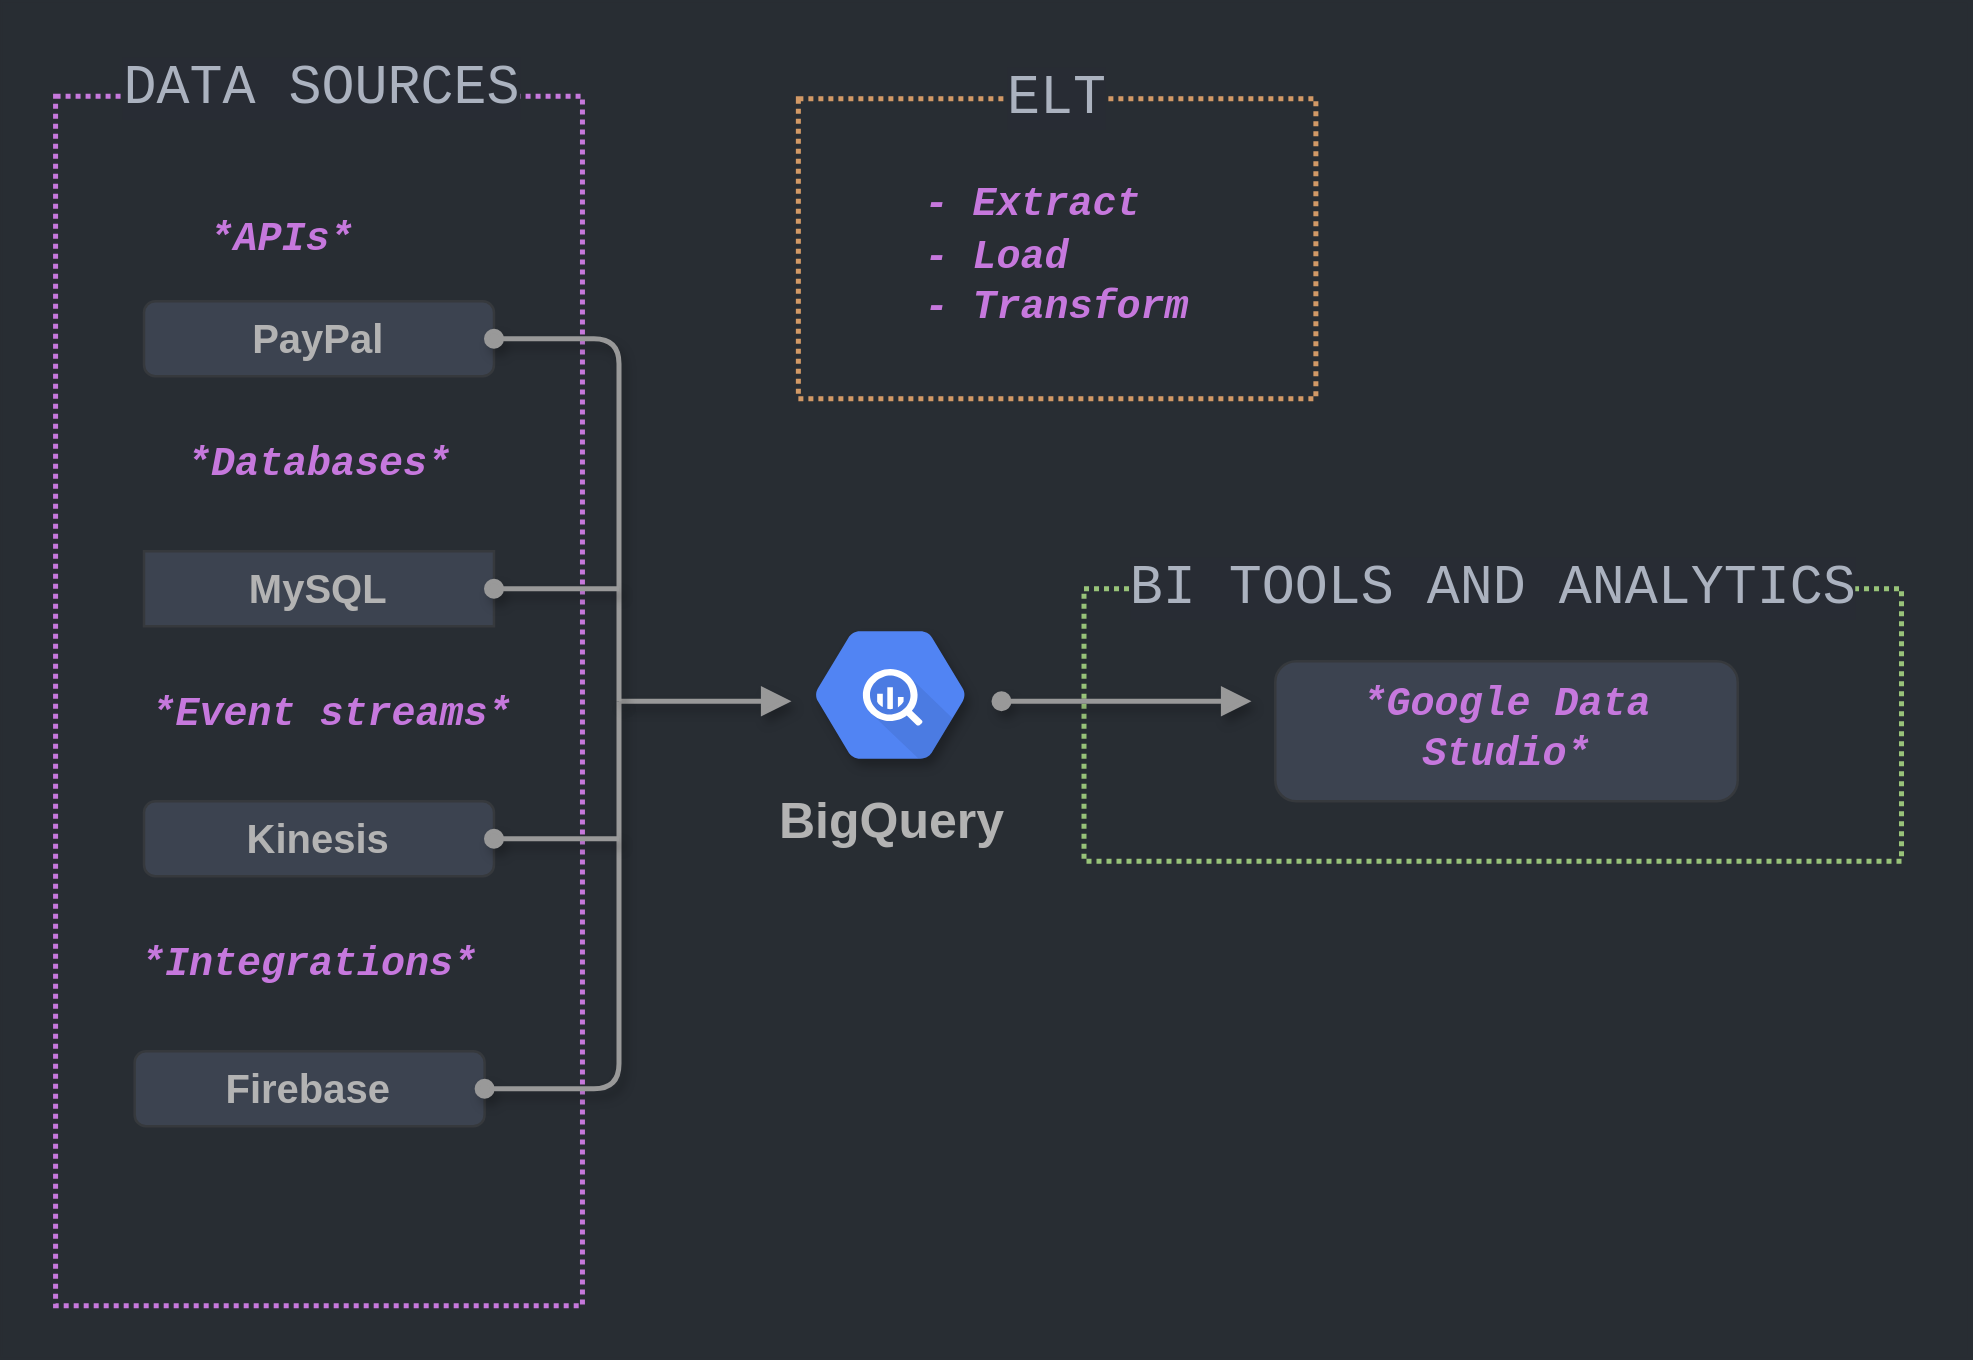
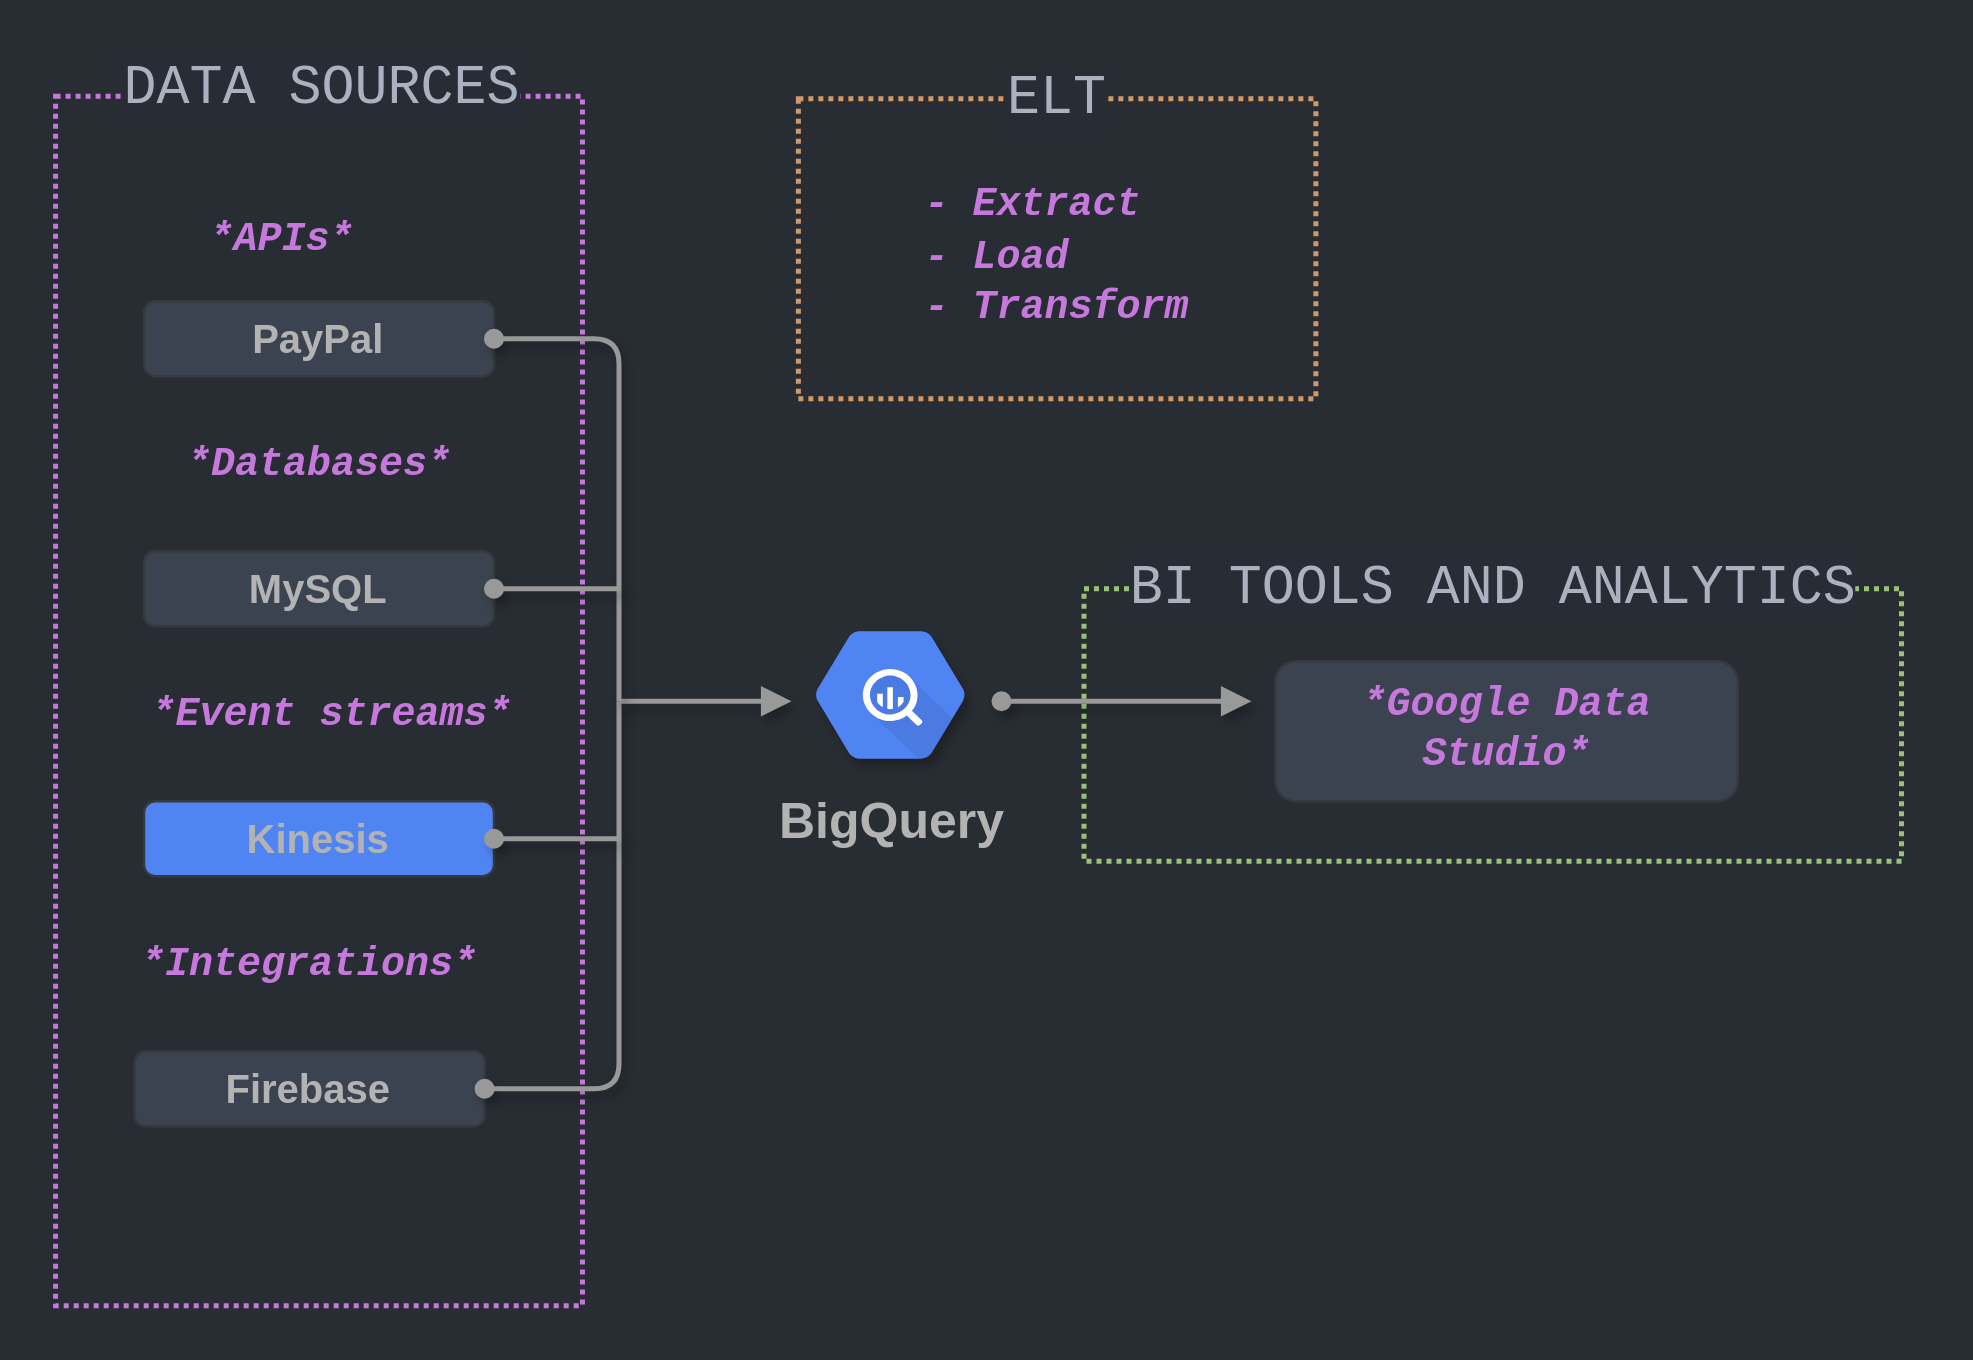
(319, 589) -> (319, 589)
(319, 839) -> (319, 839)
